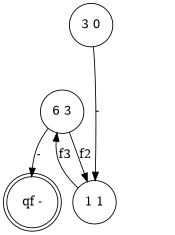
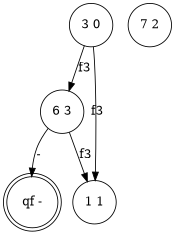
none -> (150, 25)
(97, 112) -> (97, 112)
(86, 155) -> (86, 155)
(61, 167) -> (78, 64)
